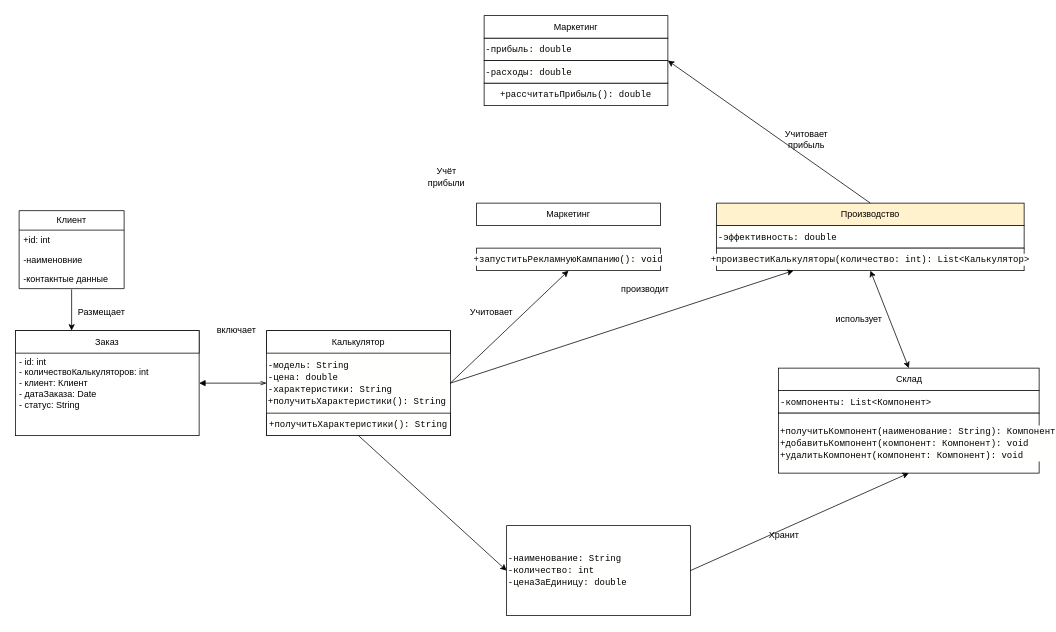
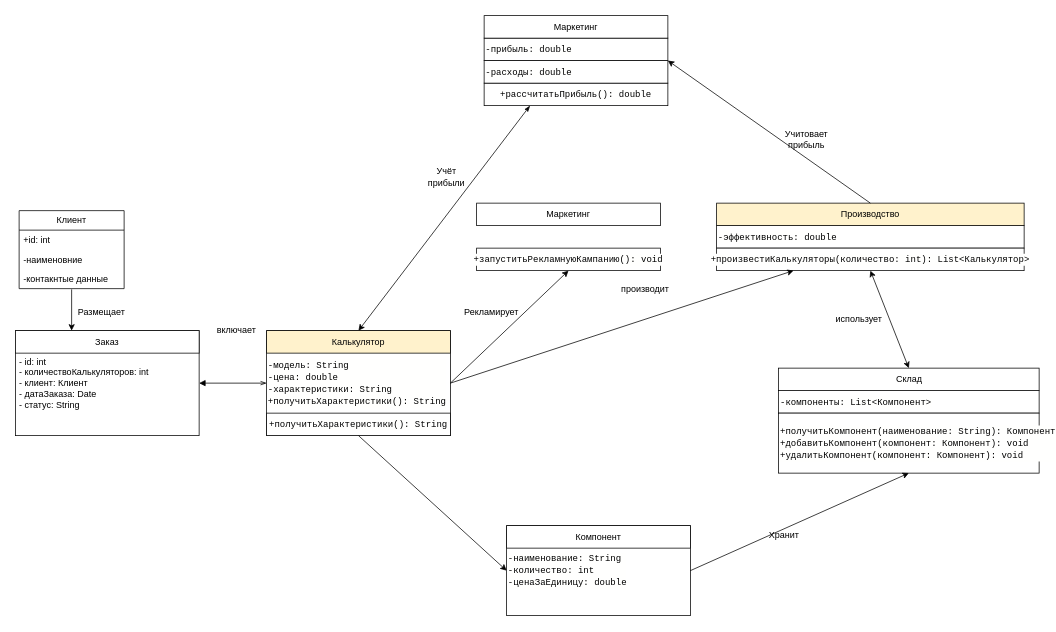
none -> (444, 218)
(492, 312) -> (492, 312)
(359, 342) -> (359, 342)
none -> (599, 537)
